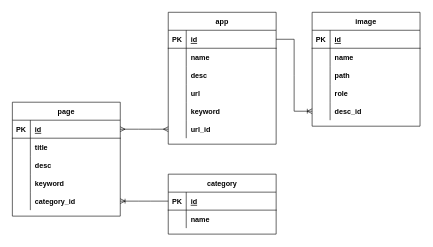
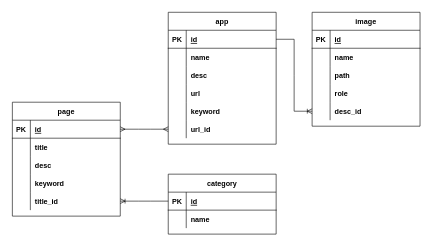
(56, 202) -> (48, 202)
